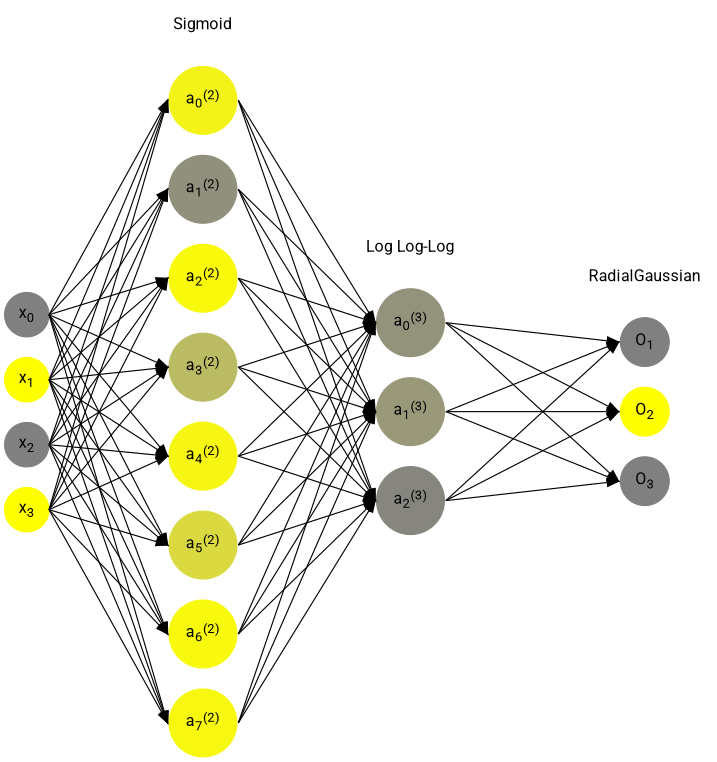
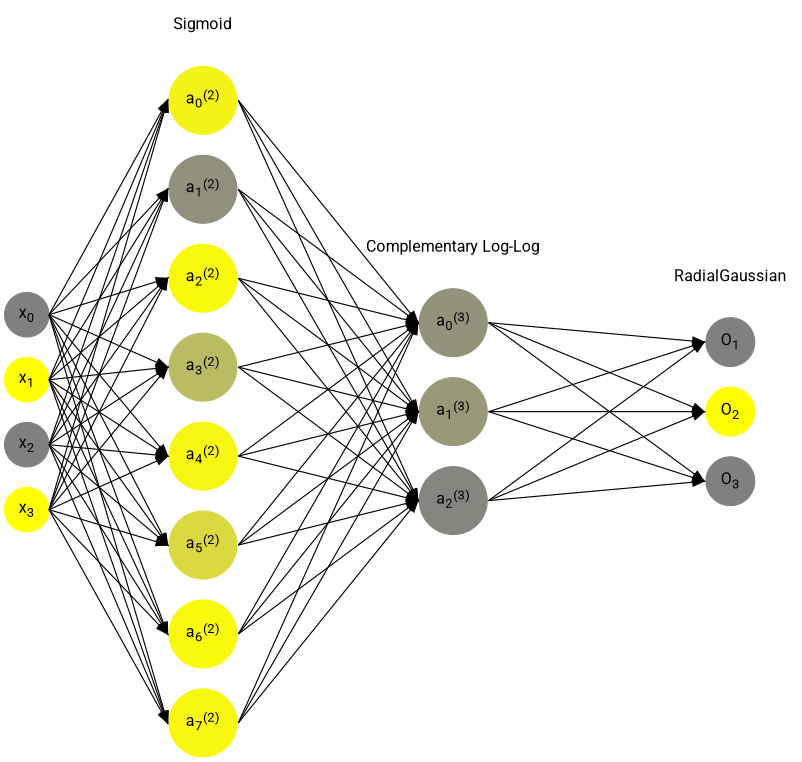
(410, 247) -> (453, 247)
